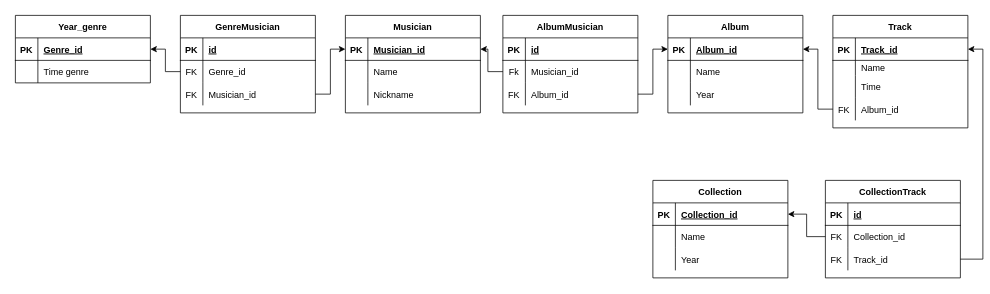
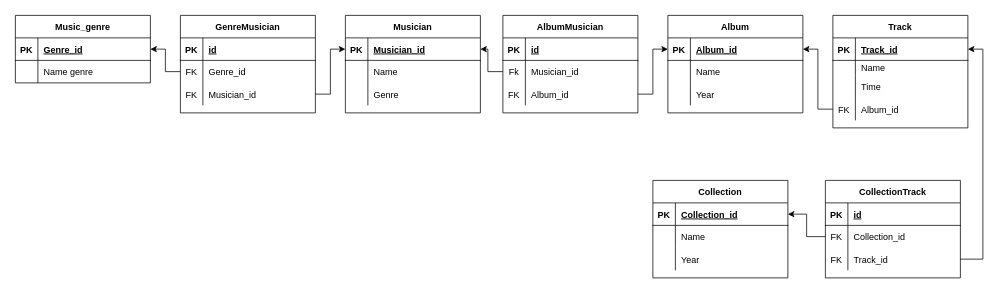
(83, 27) -> (83, 27)
(66, 72) -> (68, 72)
(392, 95) -> (386, 95)
